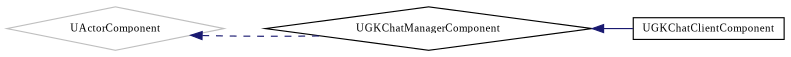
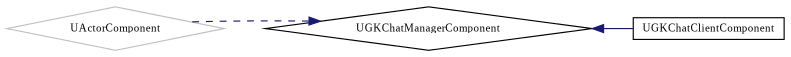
(261, 36) -> (250, 21)
